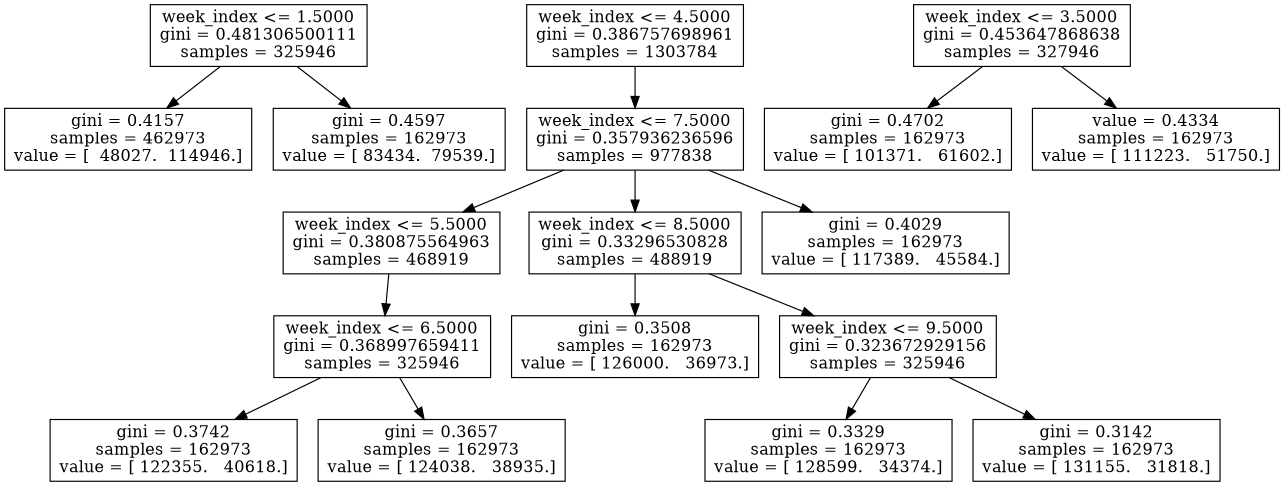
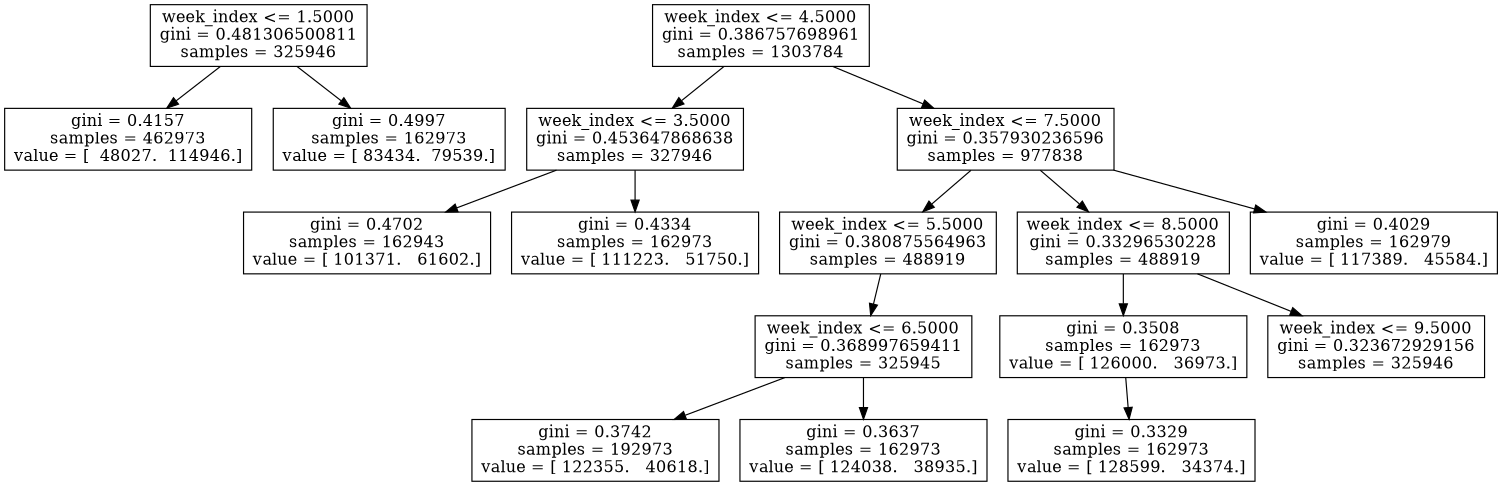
(259, 36) -> (259, 36)
none -> (703, 84)
(389, 139) -> (389, 139)
(635, 139) -> (1006, 139)
(888, 139) -> (367, 243)
(1156, 139) -> (635, 243)
(392, 243) -> (888, 243)
(635, 243) -> (1123, 243)
(886, 243) -> (1374, 243)
(382, 347) -> (863, 347)
(861, 393) -> (1127, 393)
(174, 450) -> (595, 450)
(442, 450) -> (863, 450)
(1097, 450) -> none
